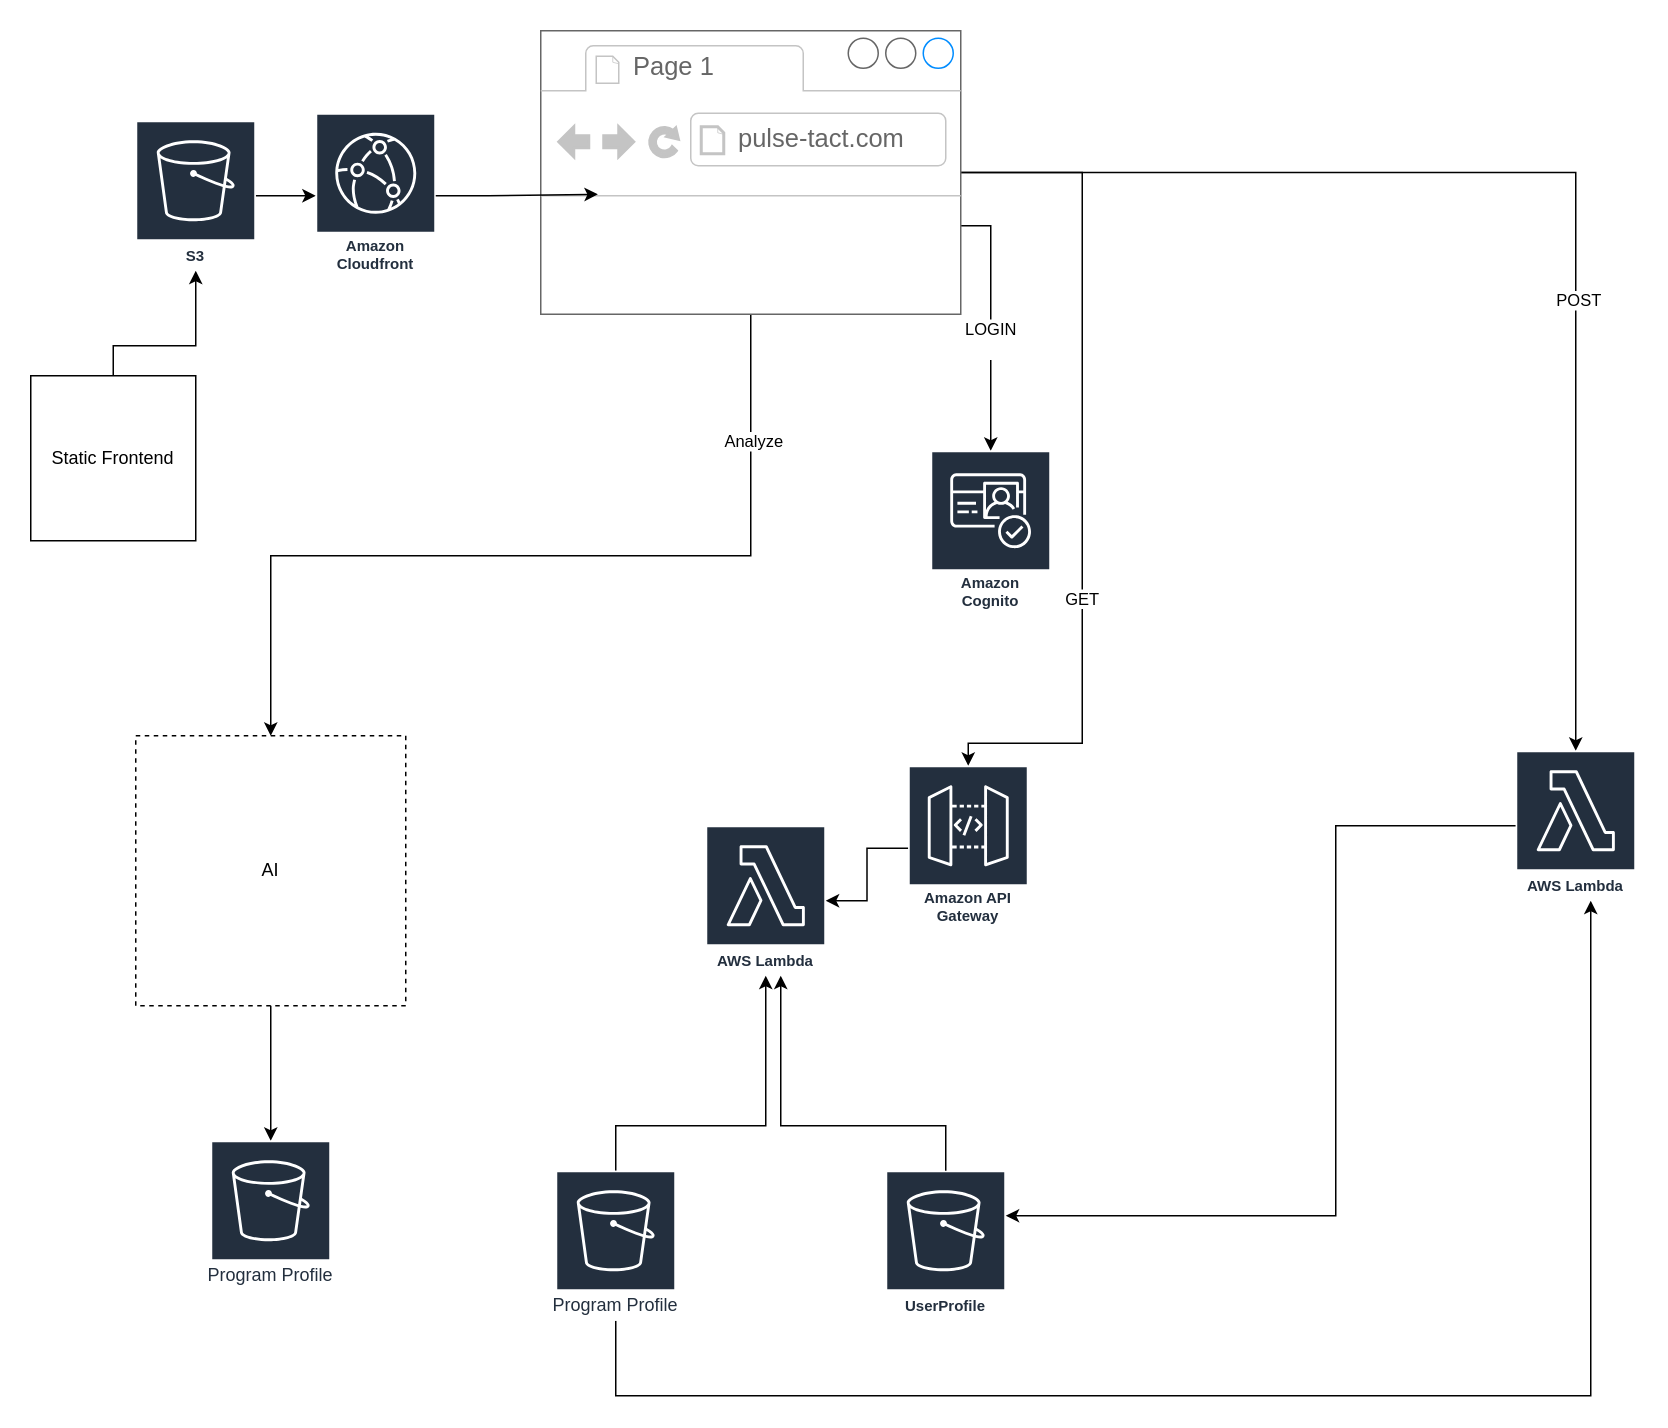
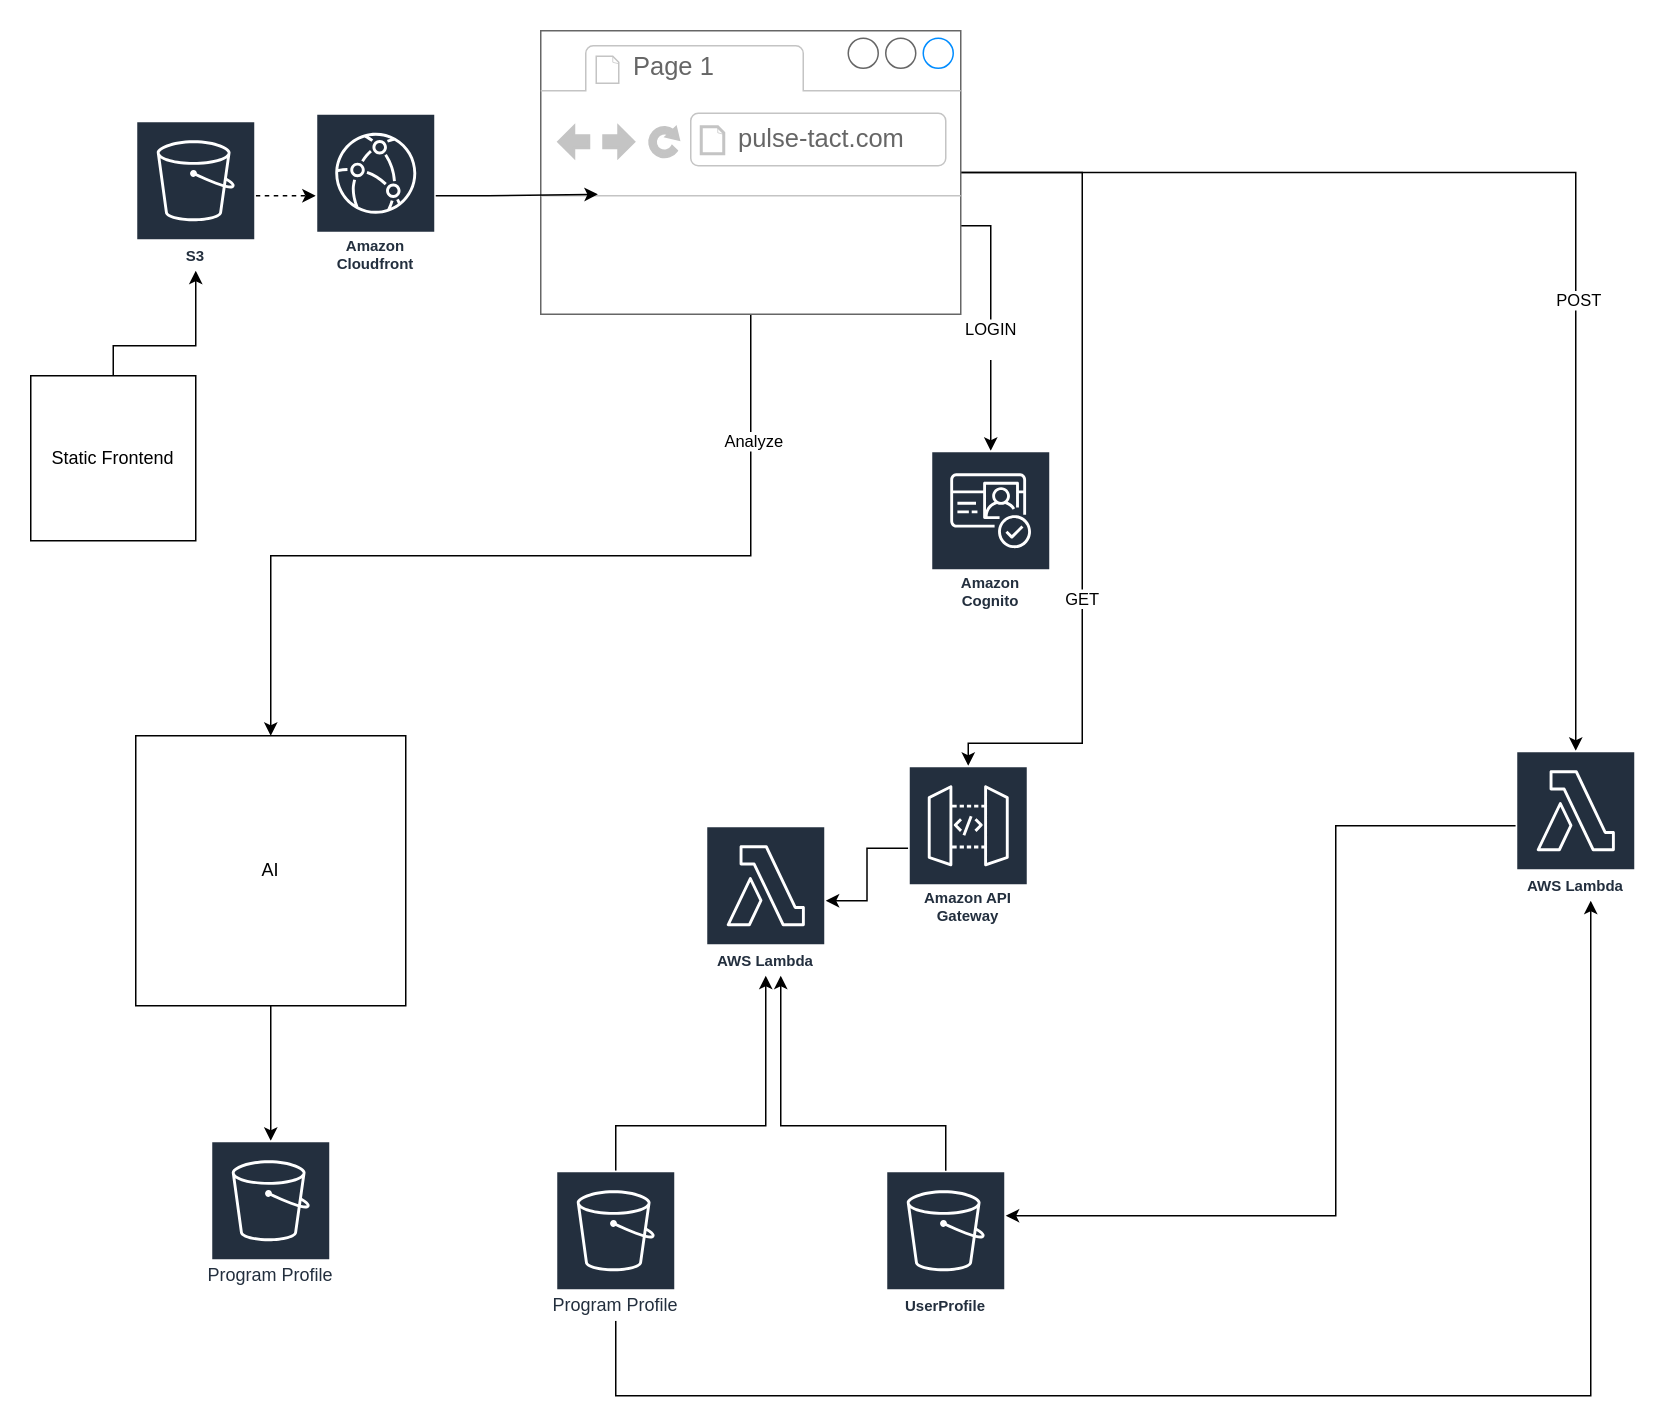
(280, 196) -> (280, 196)
(271, 871) -> (271, 871)
